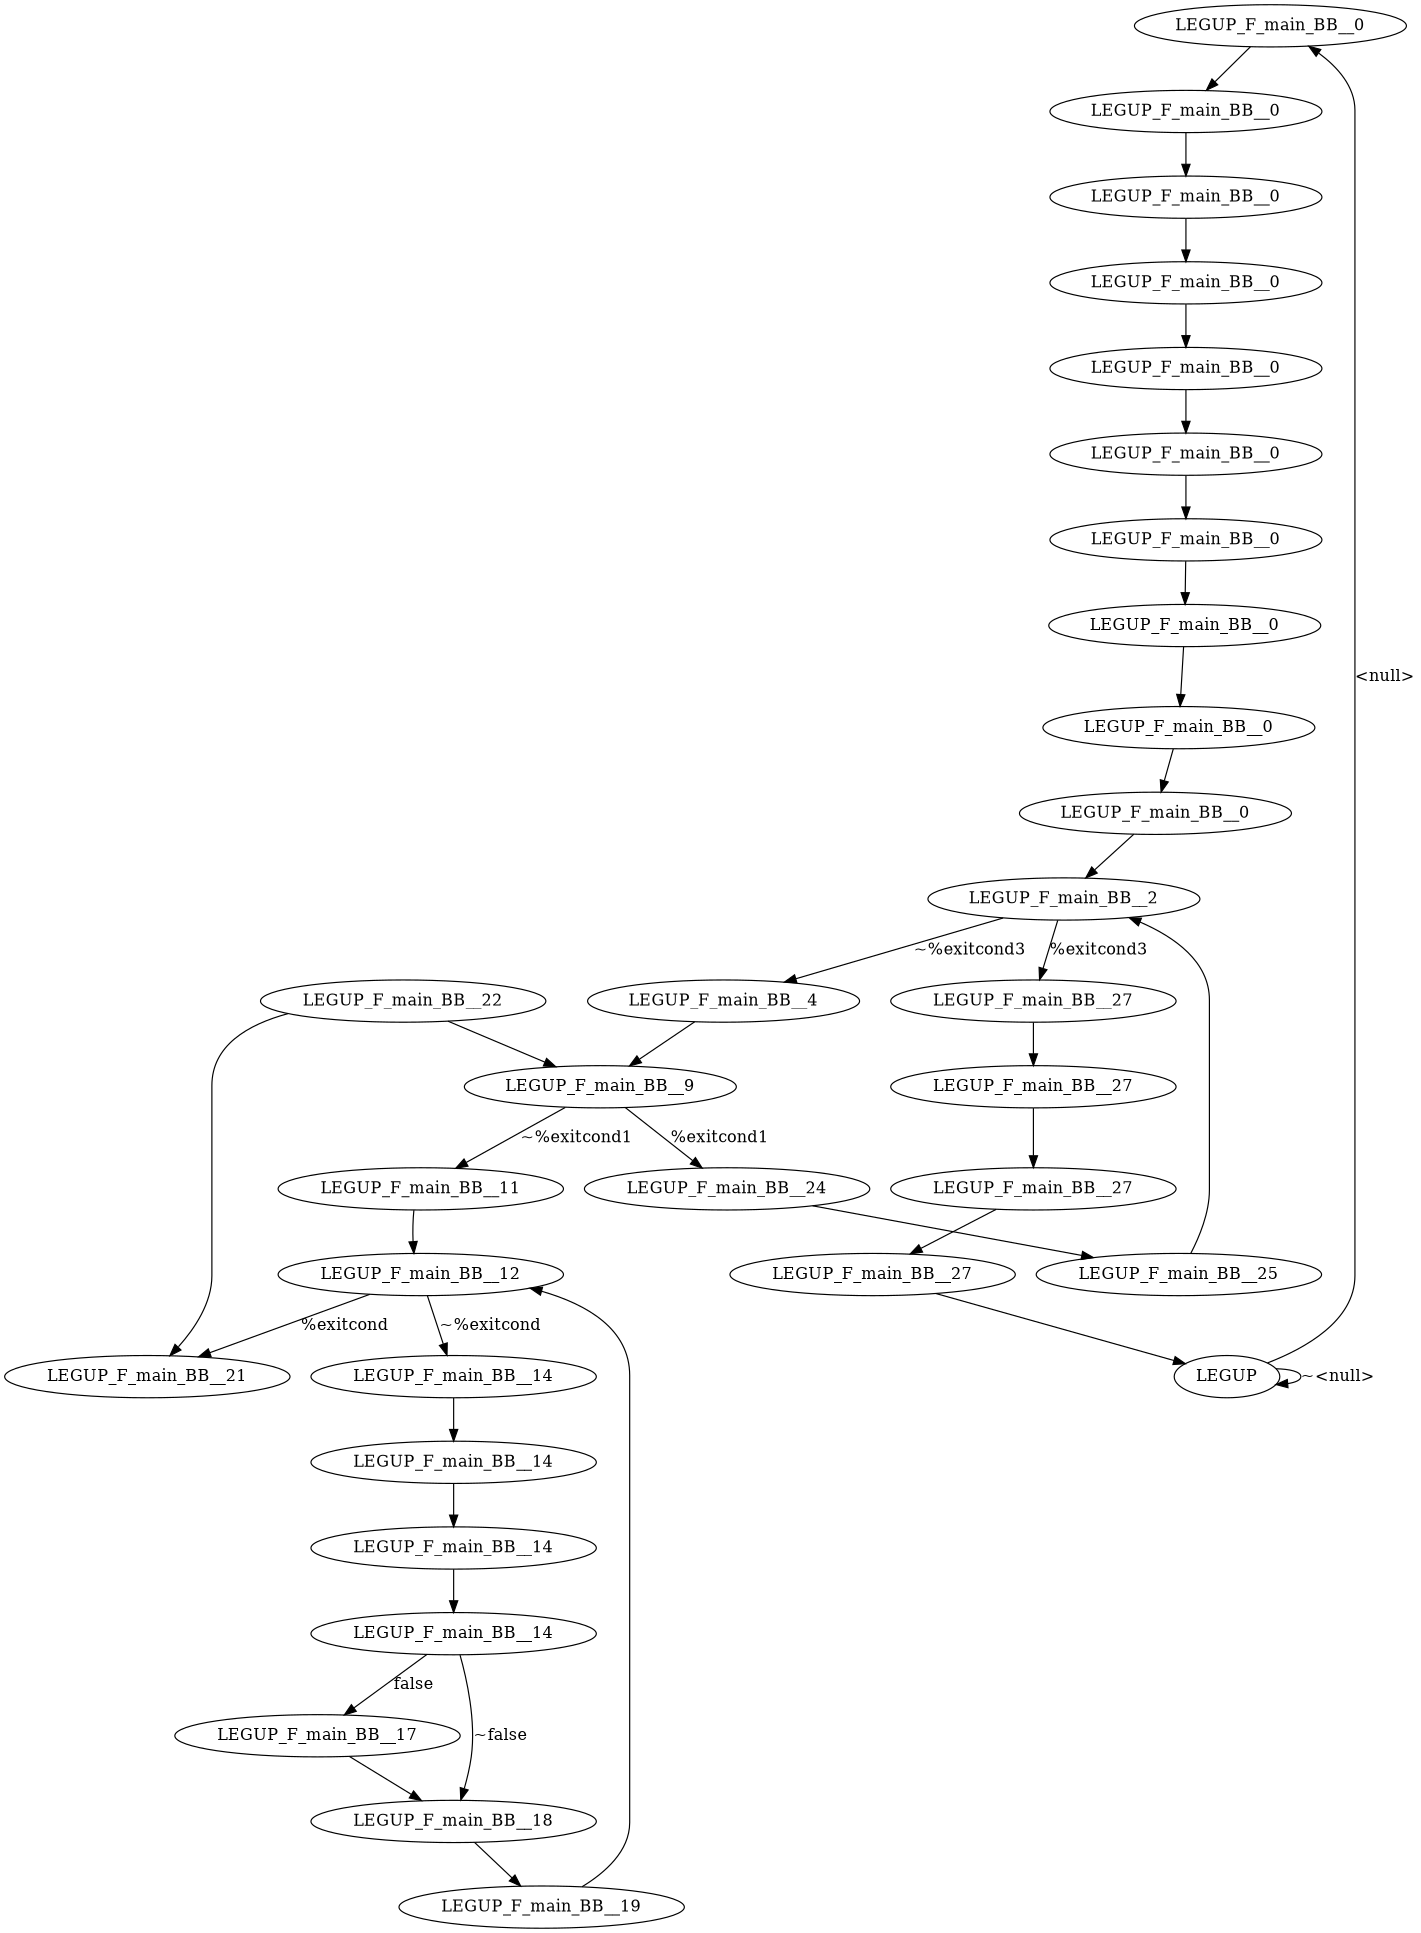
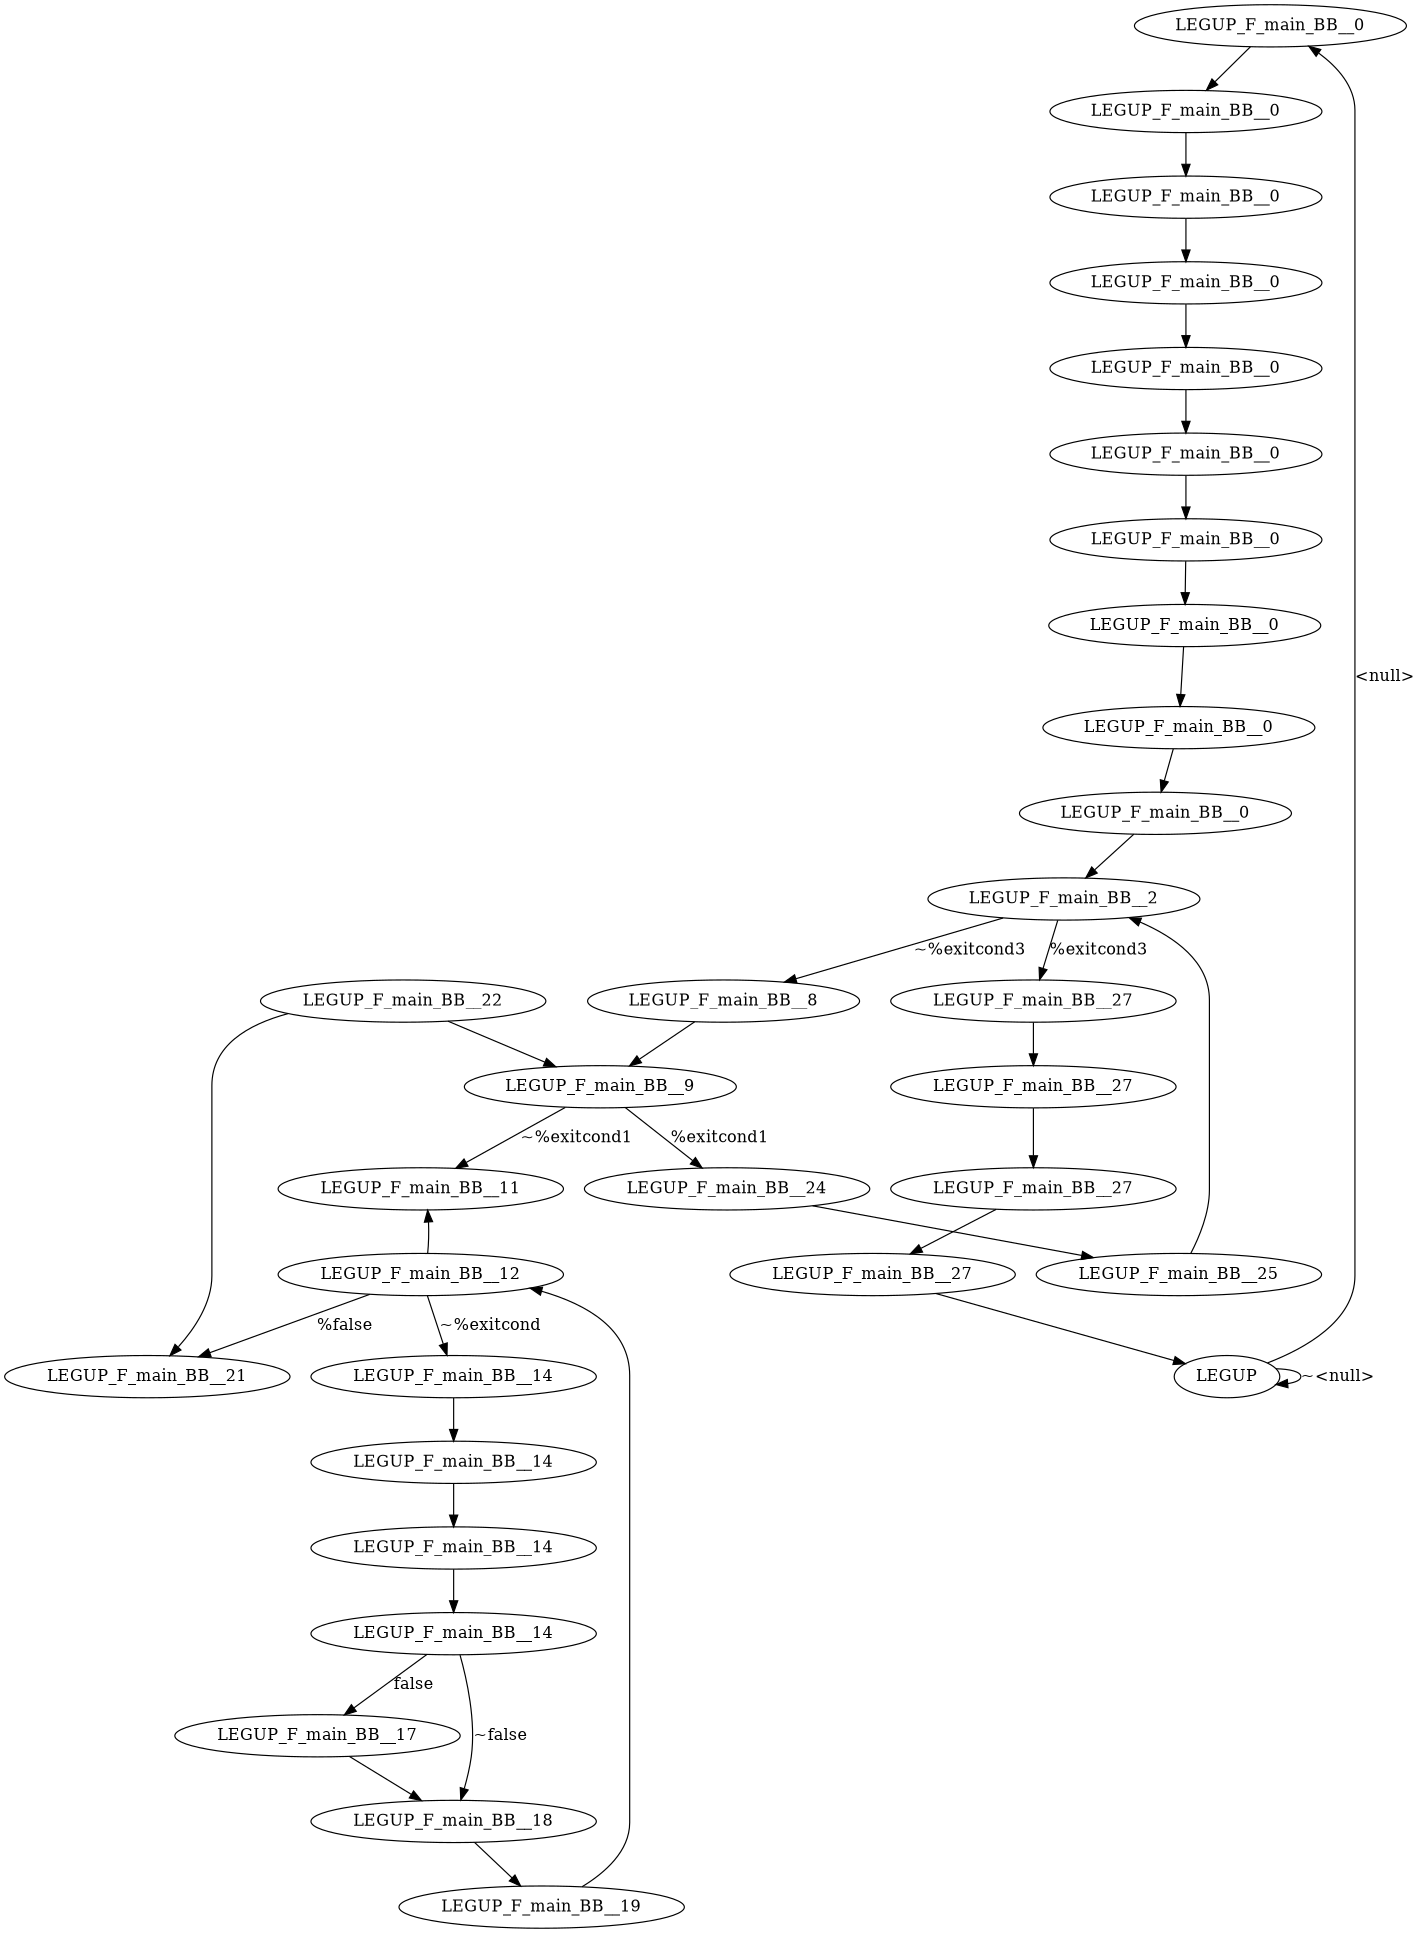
(724, 1001) -> (724, 1001)
(413, 1226) -> (429, 1238)
(345, 1326) -> (345, 1326)
